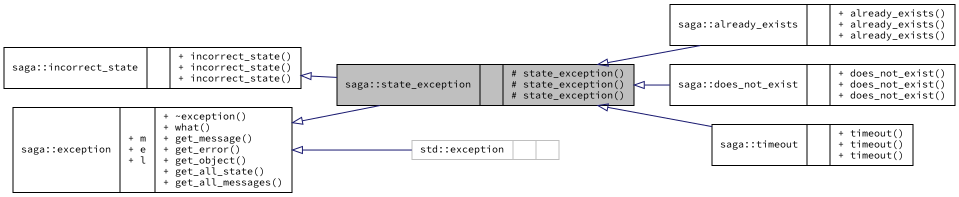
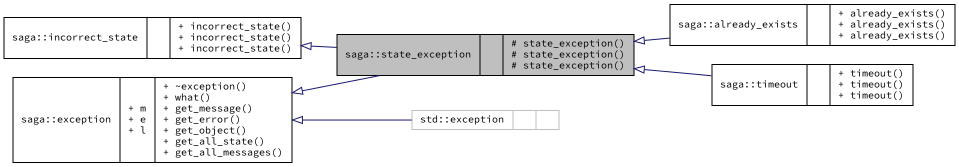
(812, 85) -> none
